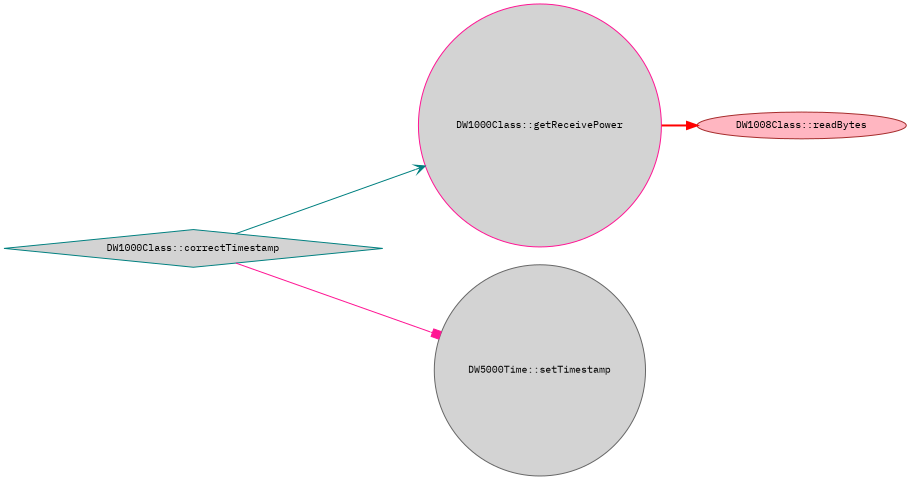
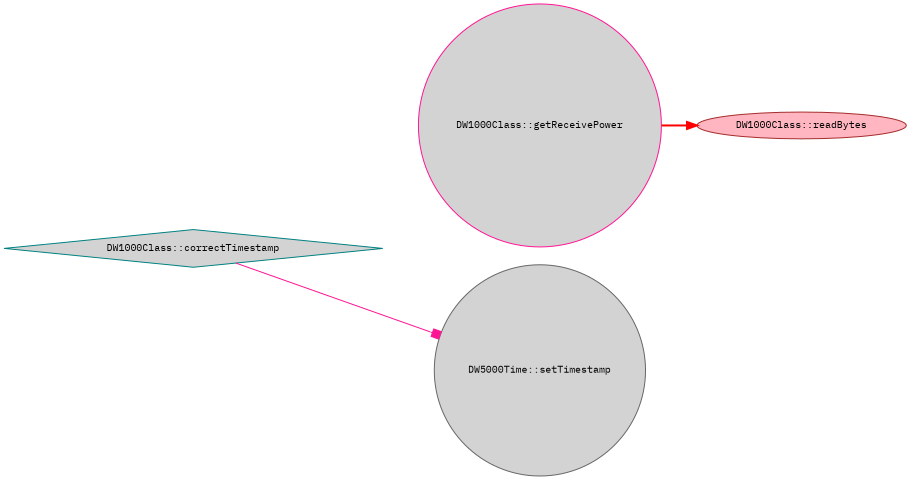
(802, 125) -> (802, 125)
(326, 202) -> none
